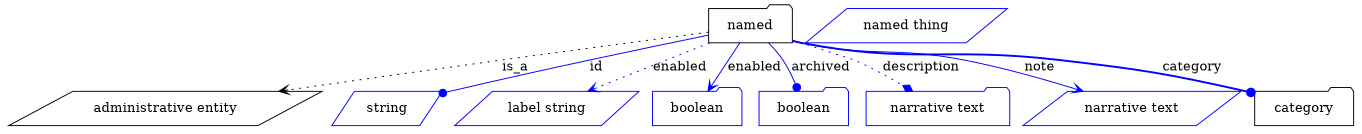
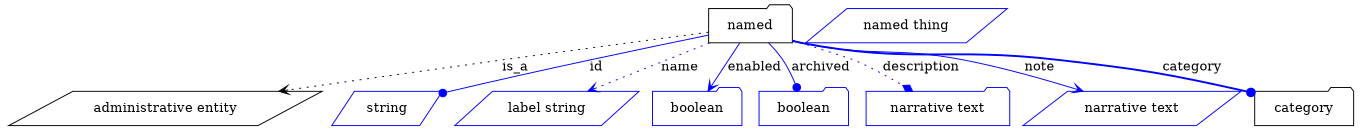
(680, 67) -> (680, 67)
